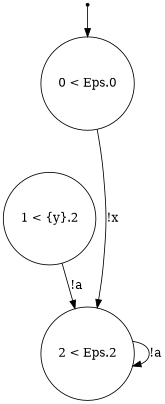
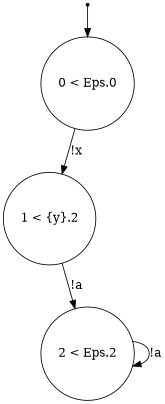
(106, 214) -> (70, 147)
